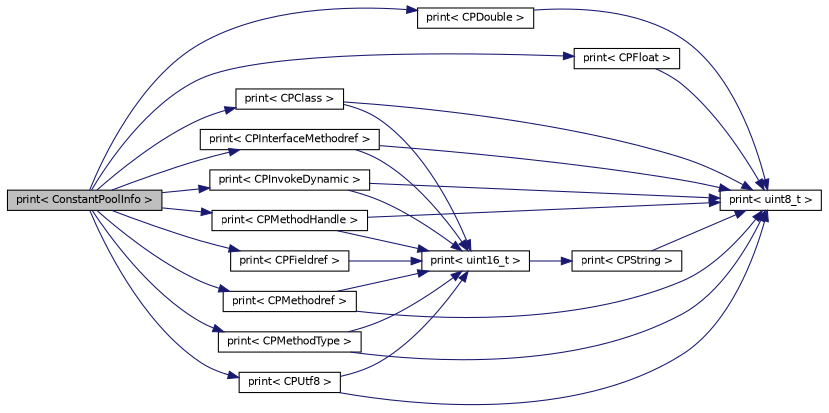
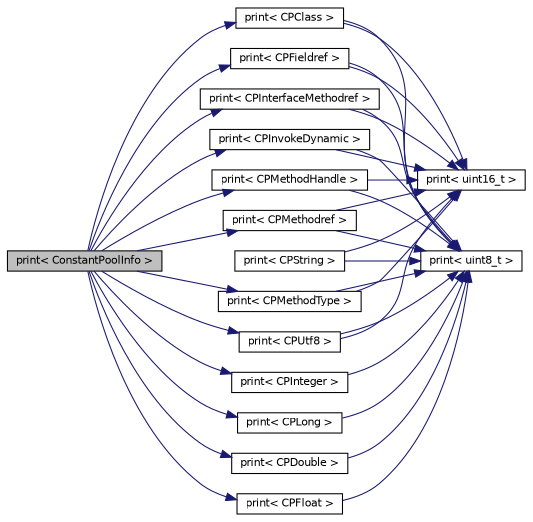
none -> (398, 104)
(545, 261) -> (400, 230)
none -> (290, 382)
none -> (290, 423)
